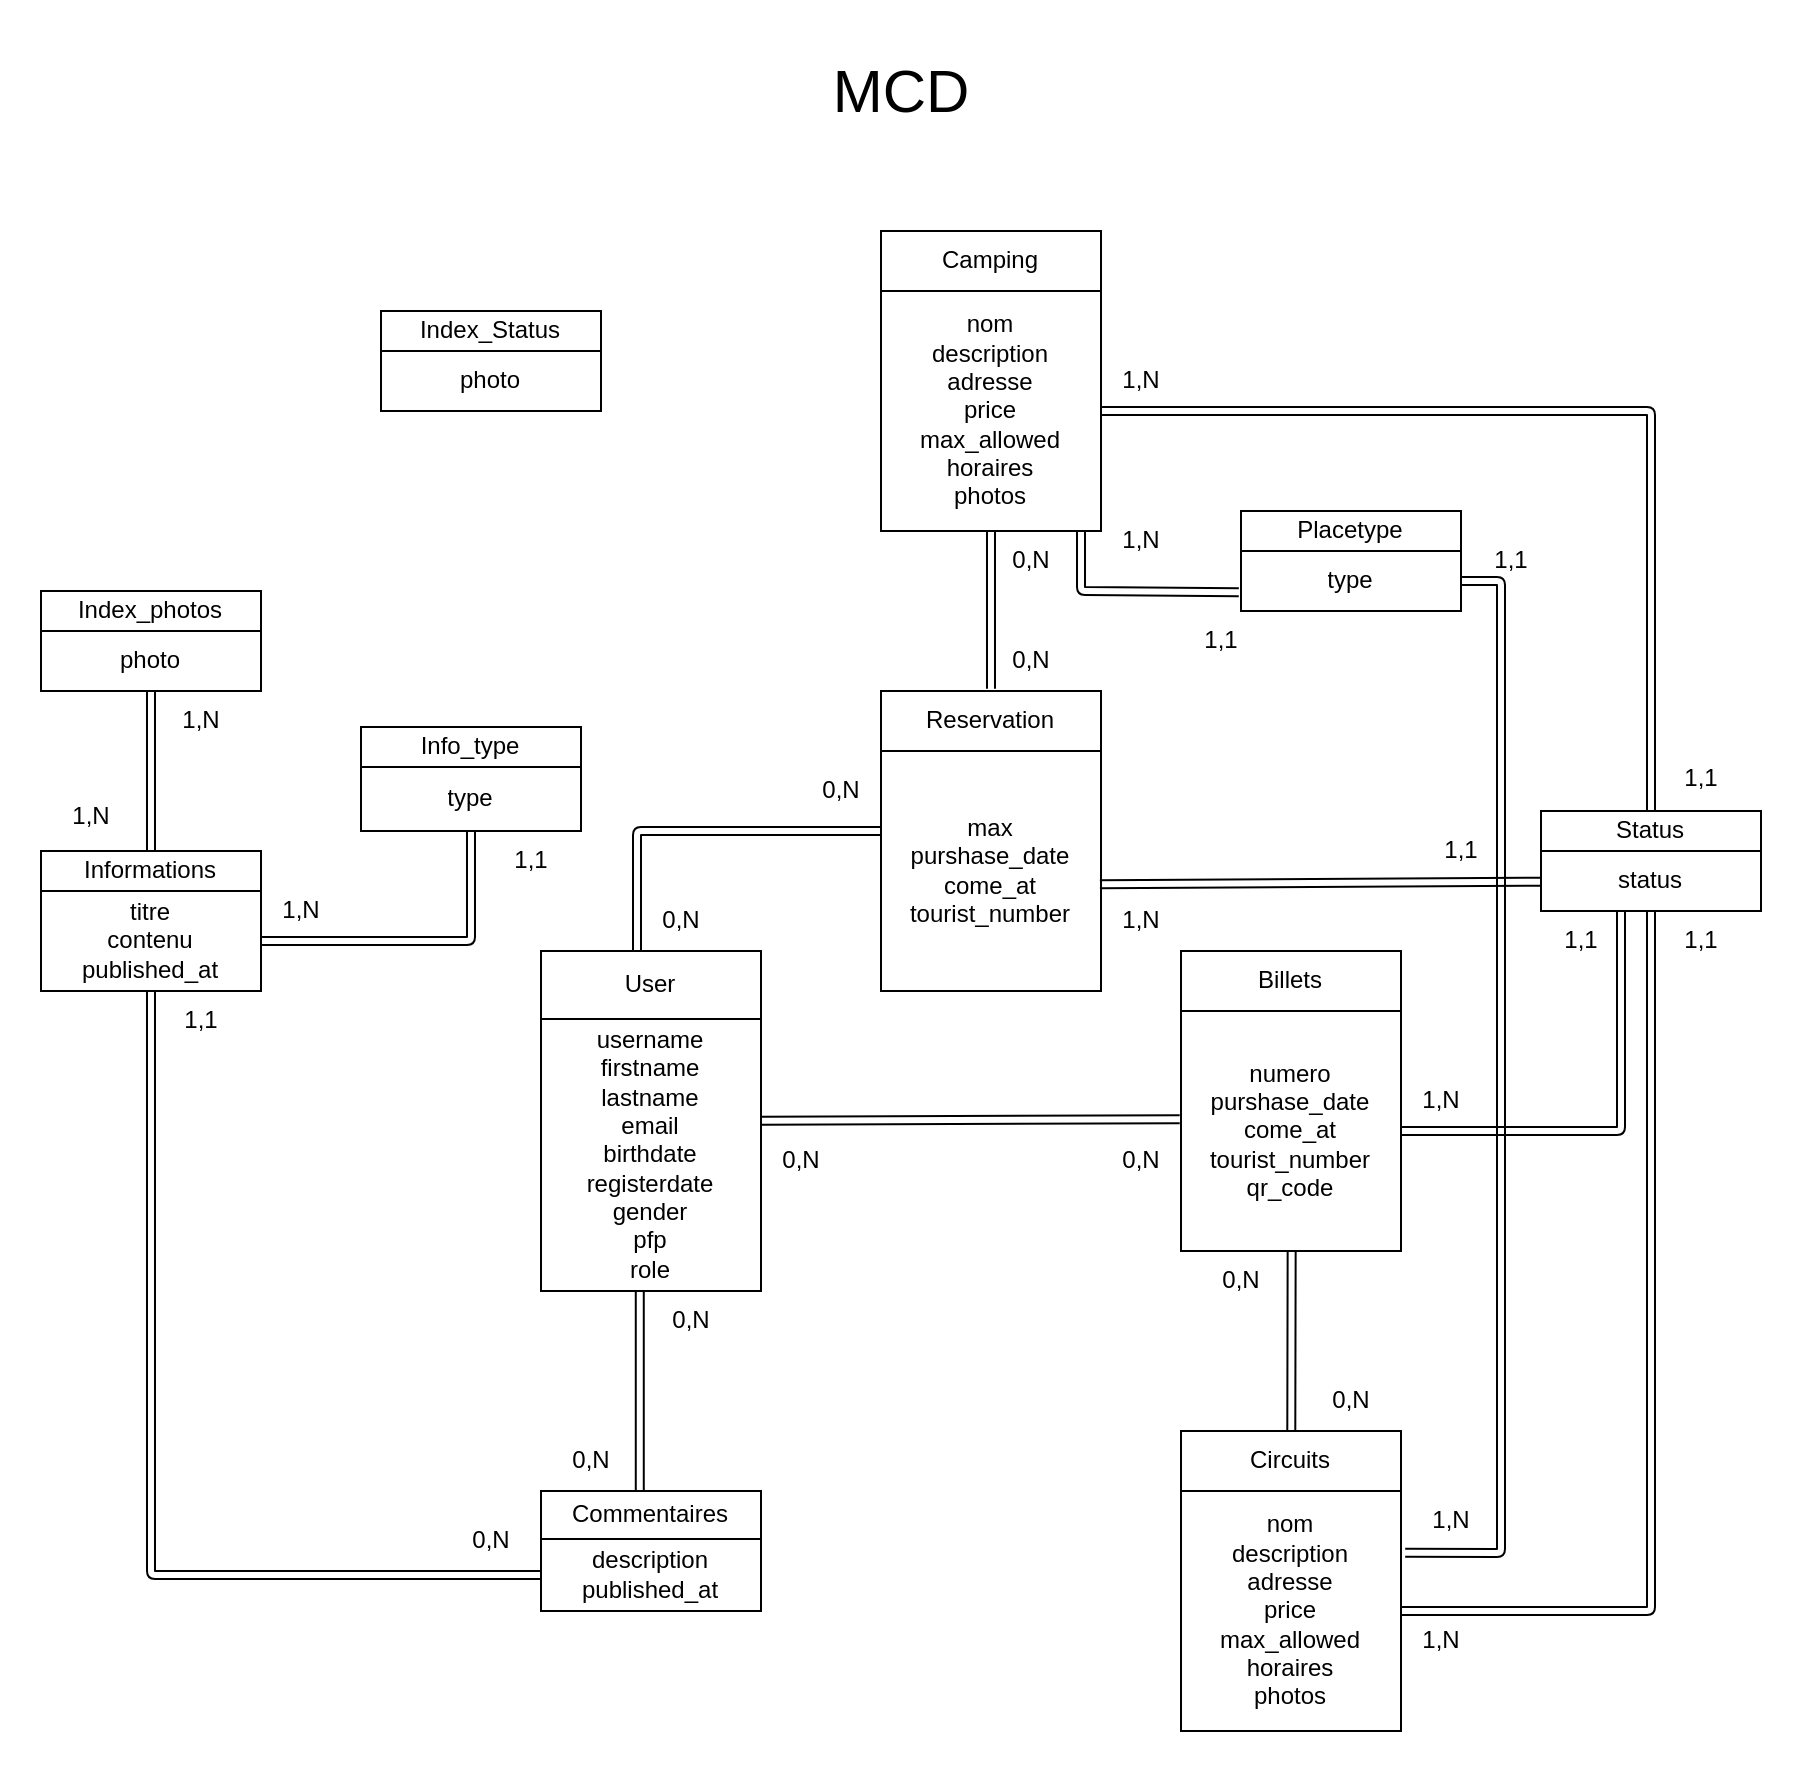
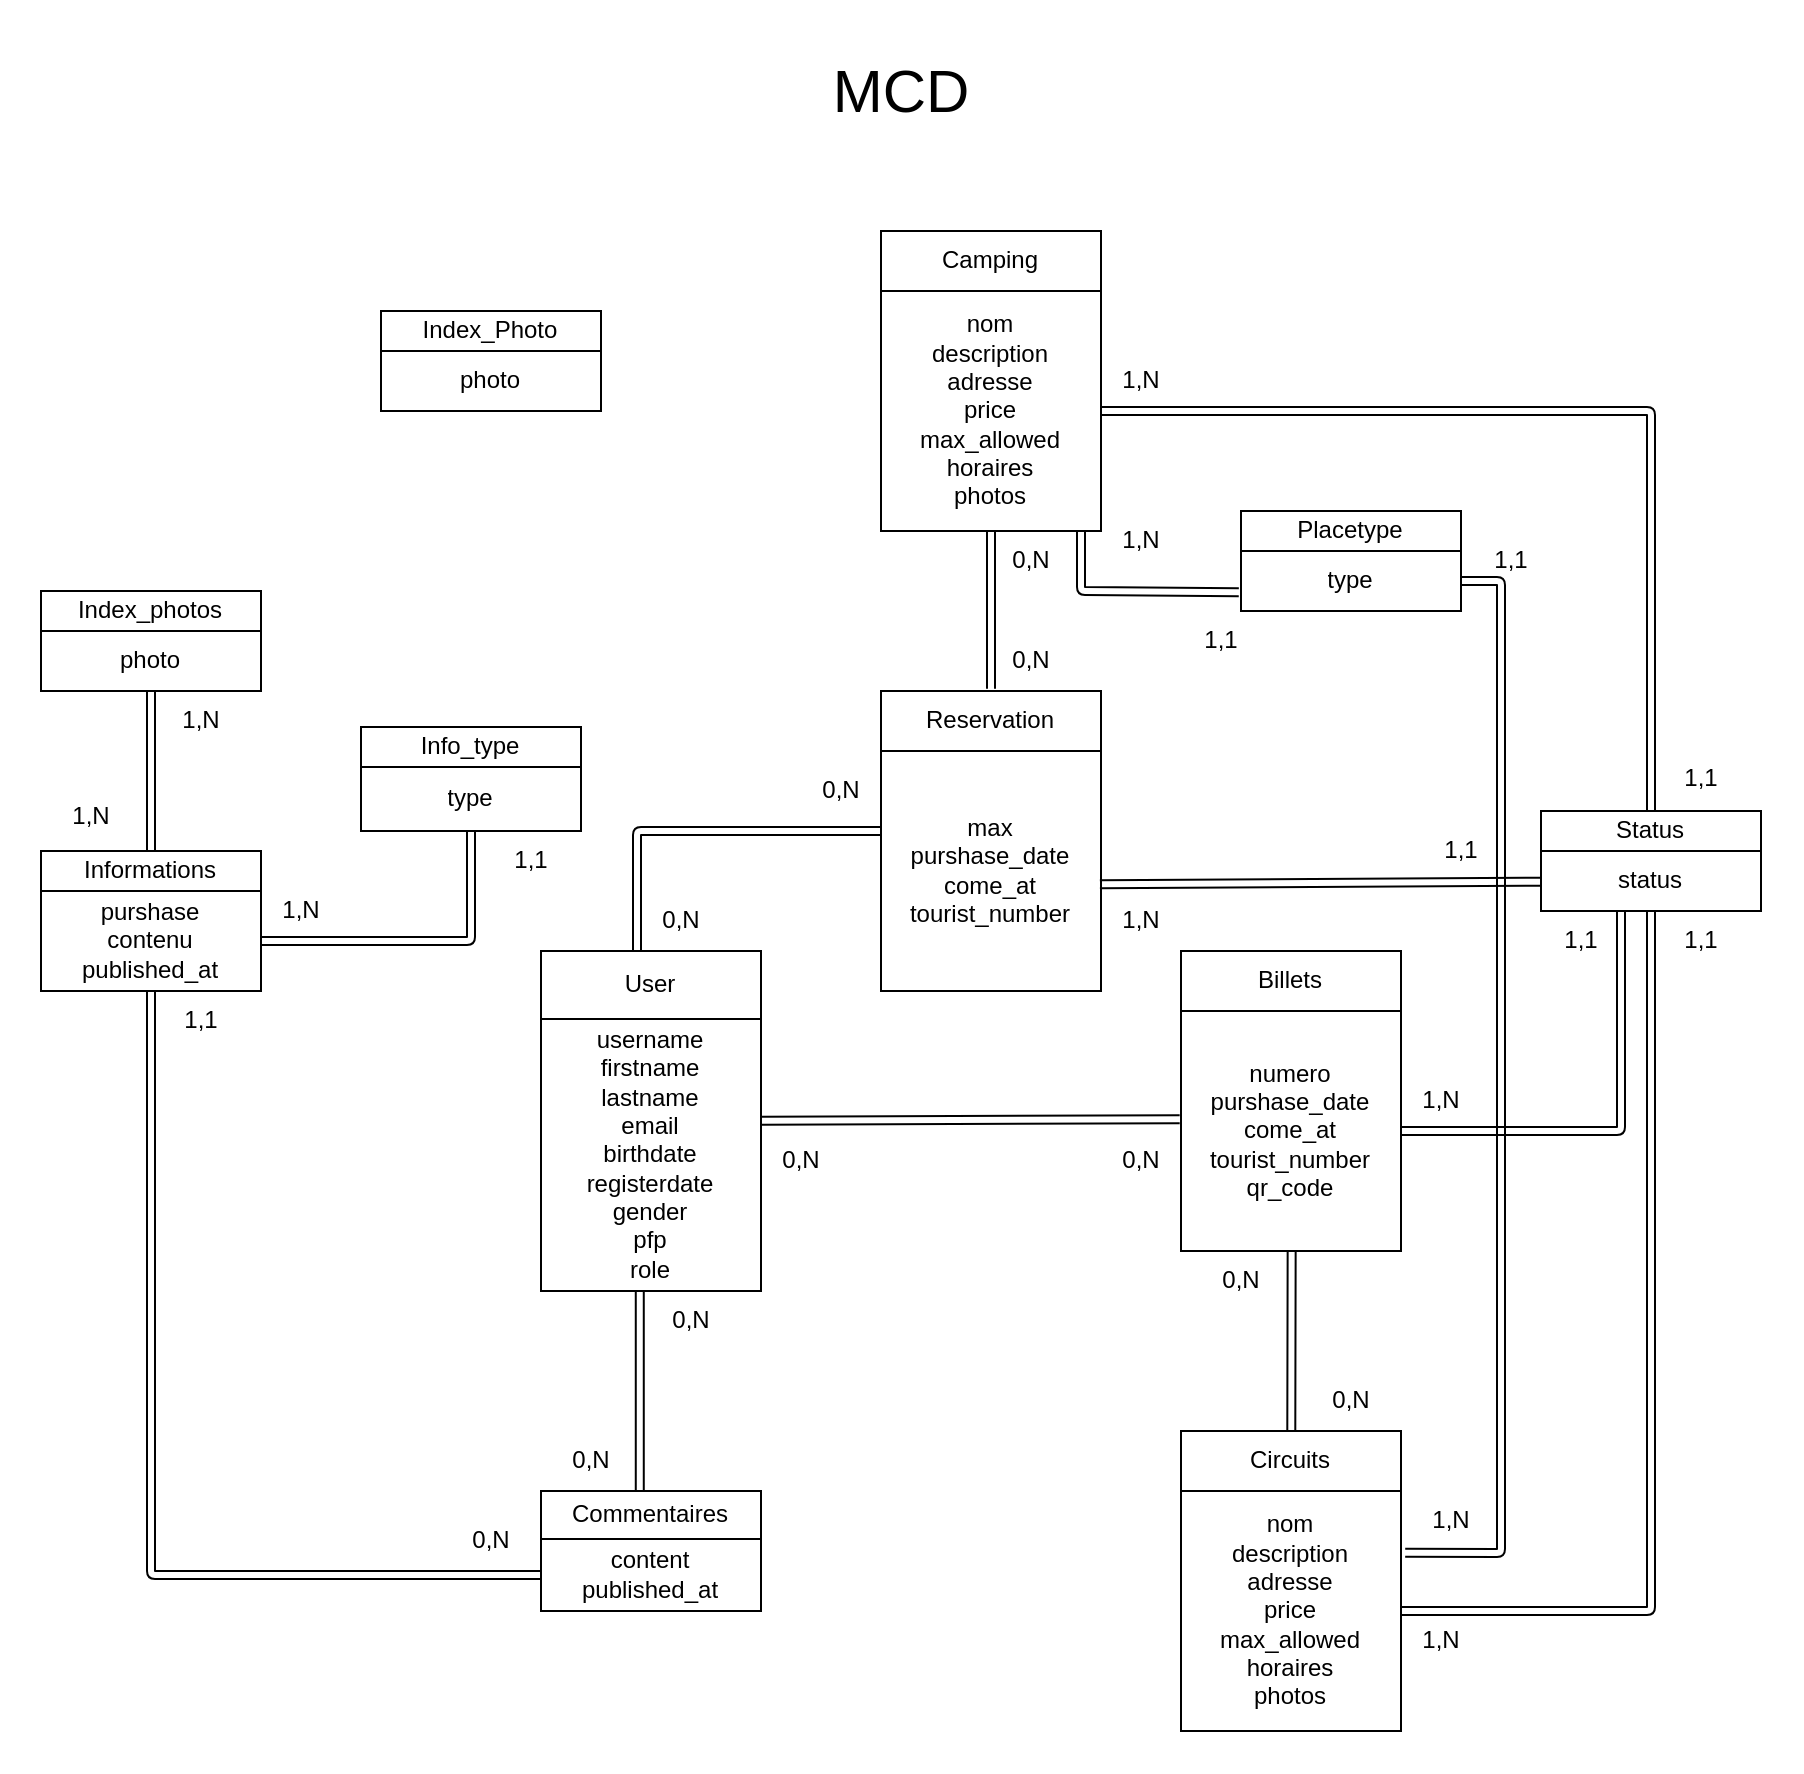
(491, 331) -> (491, 331)
(151, 941) -> (151, 941)
(651, 1575) -> (651, 1575)
